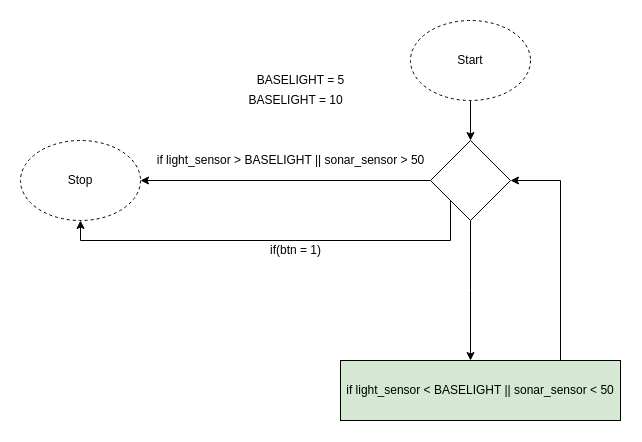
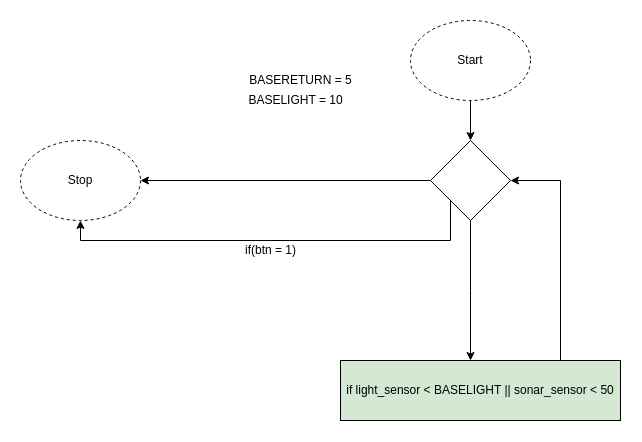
(301, 81) -> (301, 81)
(291, 161) -> none
(296, 251) -> (271, 251)
